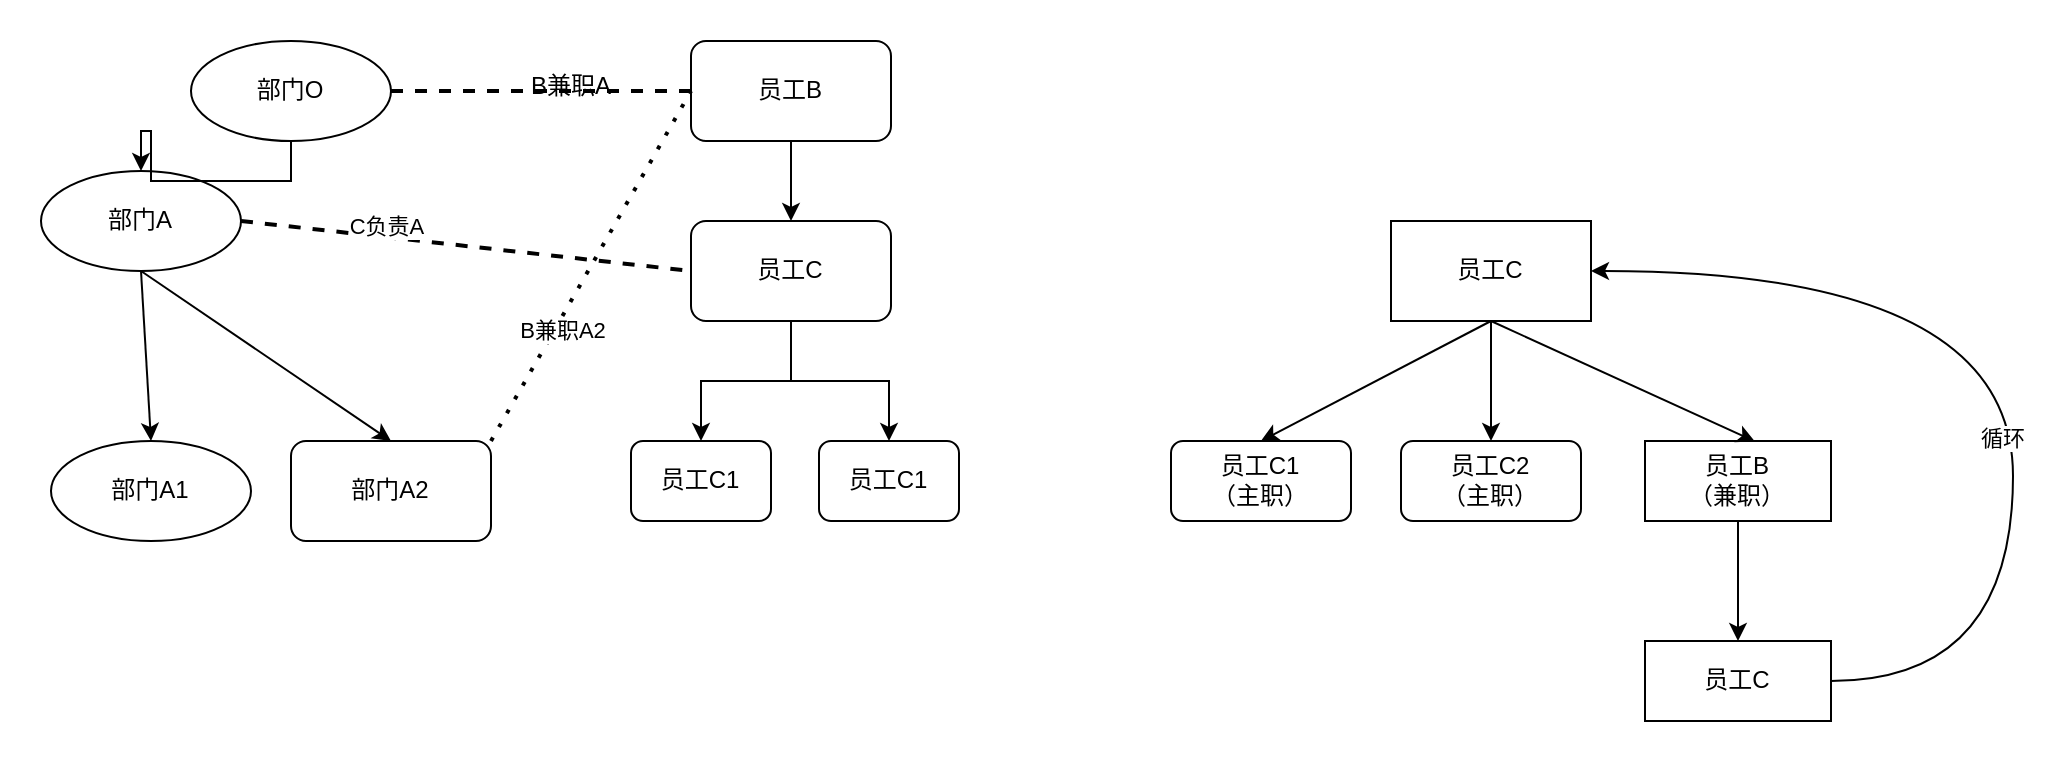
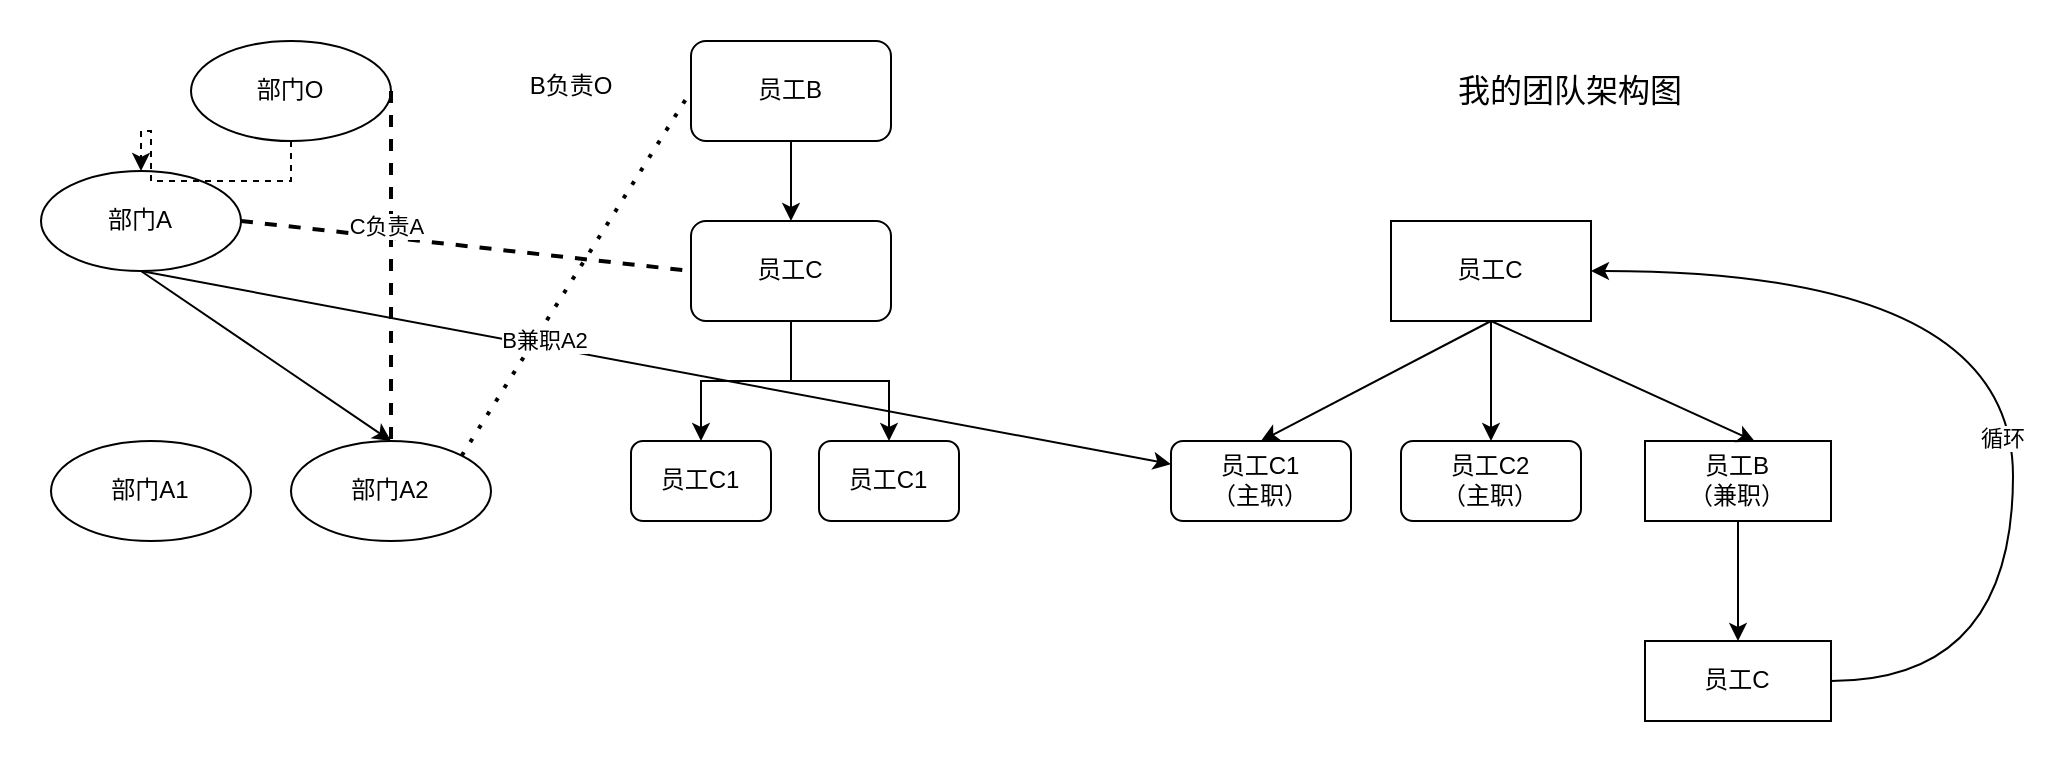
(572, 87) -> (572, 87)
(564, 91) -> (391, 120)
none -> (1571, 91)
(200, 181) -> (200, 181)
(146, 349) -> (950, 423)
(391, 491) -> (391, 491)
